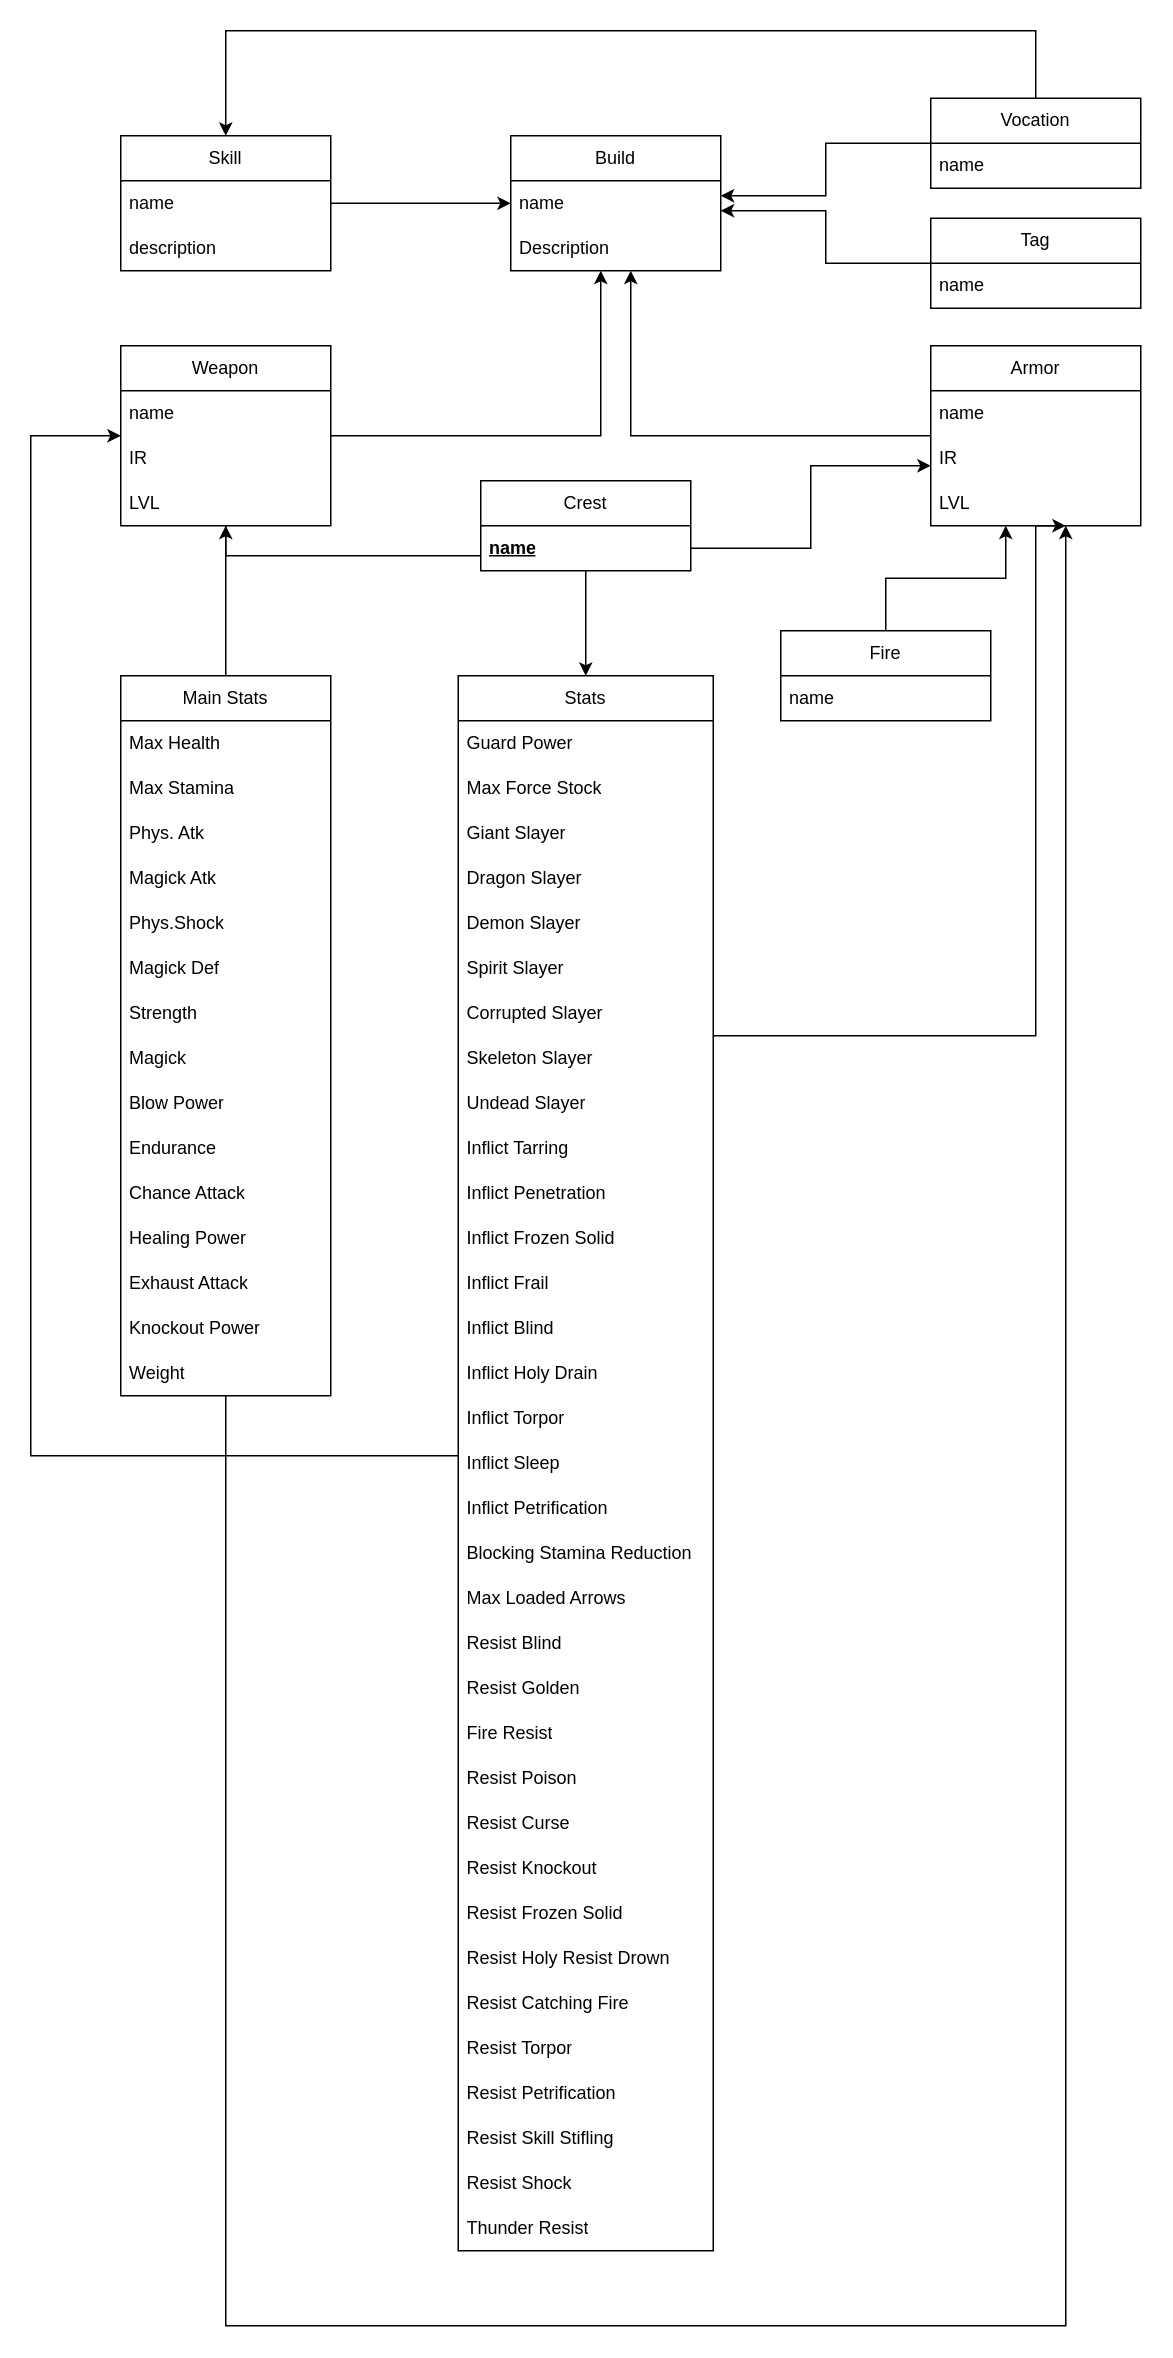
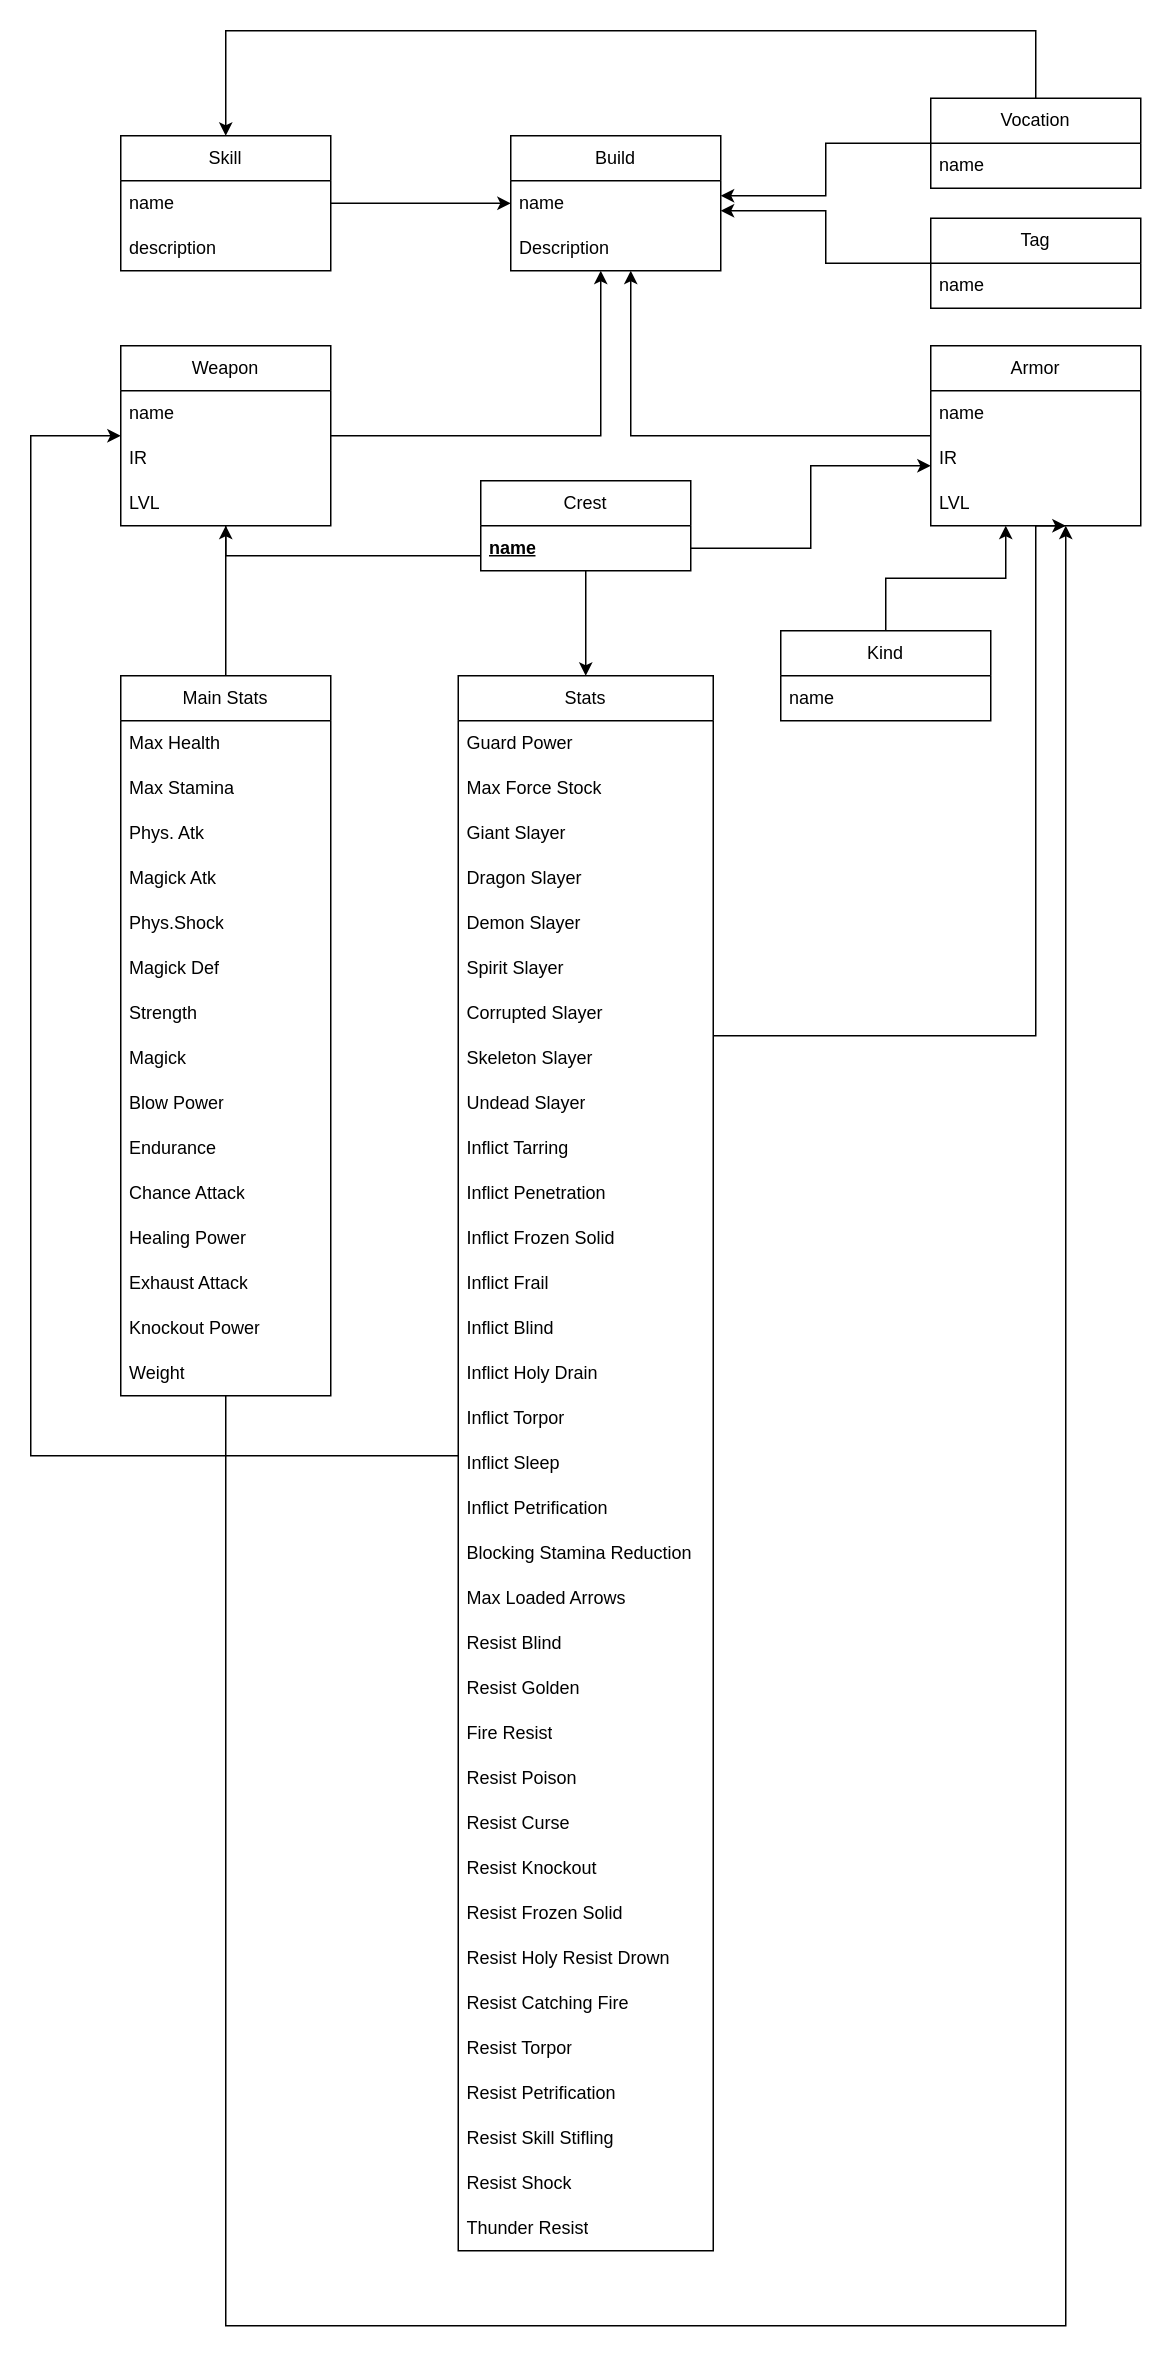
(886, 653) -> (886, 653)
